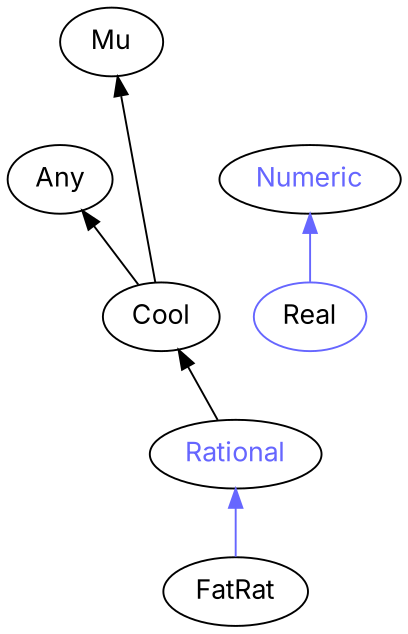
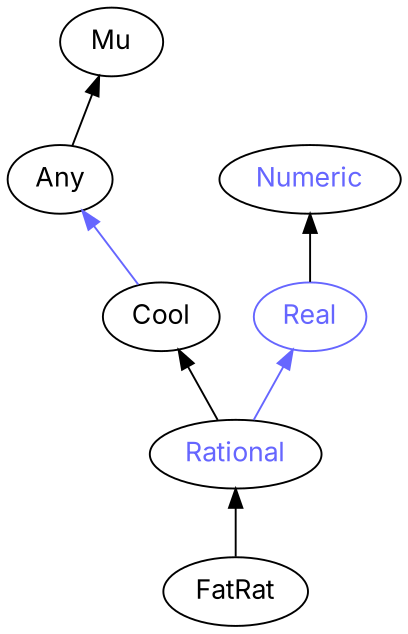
(138, 189) -> (82, 120)
(116, 255) -> (116, 255)
(310, 257) -> (310, 257)
(310, 317) -> (310, 317)
none -> (269, 393)
(236, 532) -> (236, 532)
